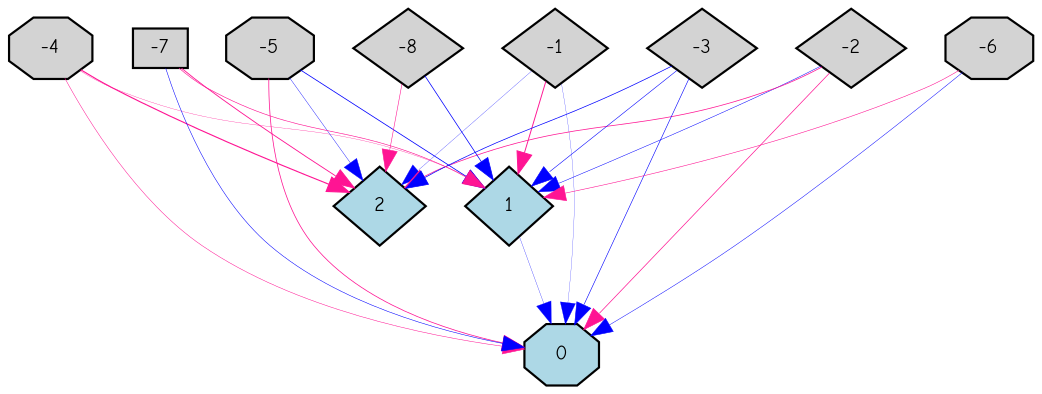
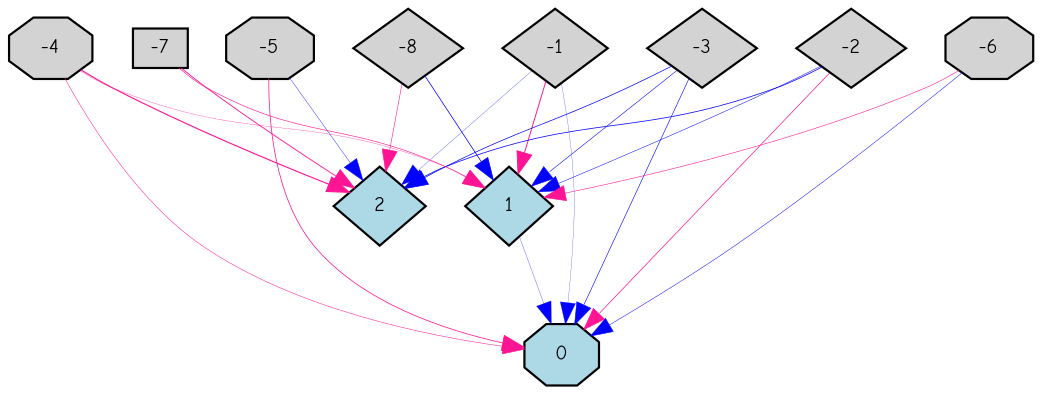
(379, 120) -> none
(634, 123) -> (634, 123)
(289, 260) -> none
